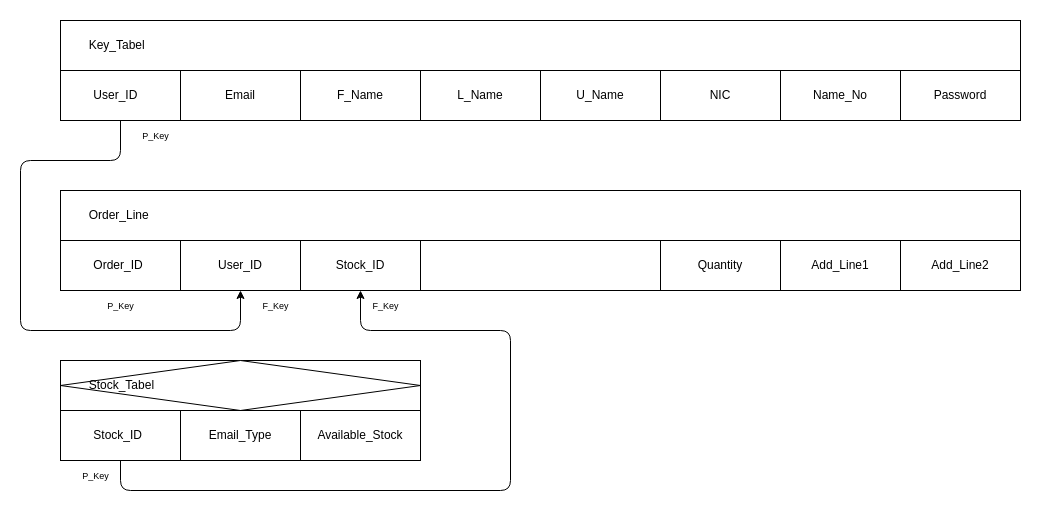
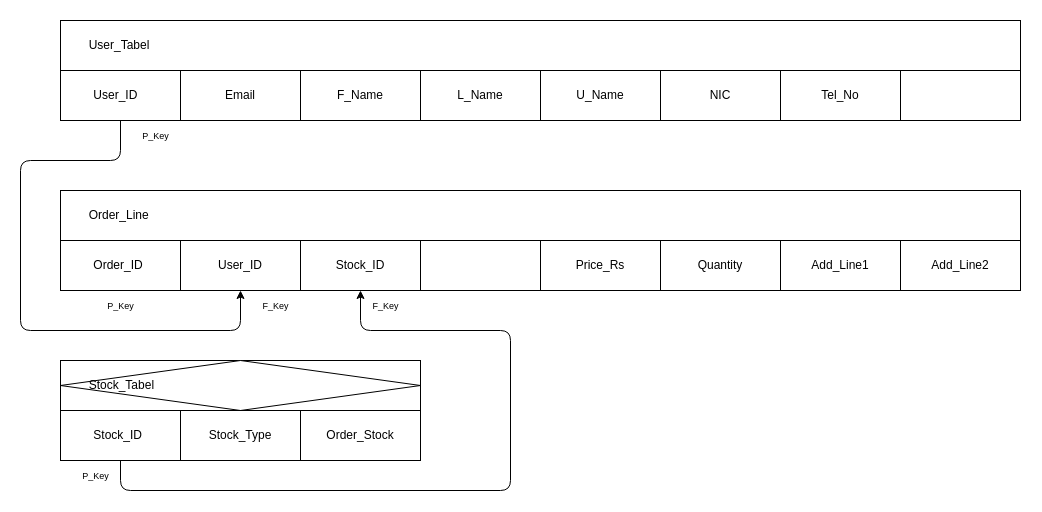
(91, 46) -> (95, 46)
(841, 96) -> (841, 96)
(961, 96) -> none
none -> (601, 266)
(241, 436) -> (241, 436)
(361, 436) -> (361, 436)
